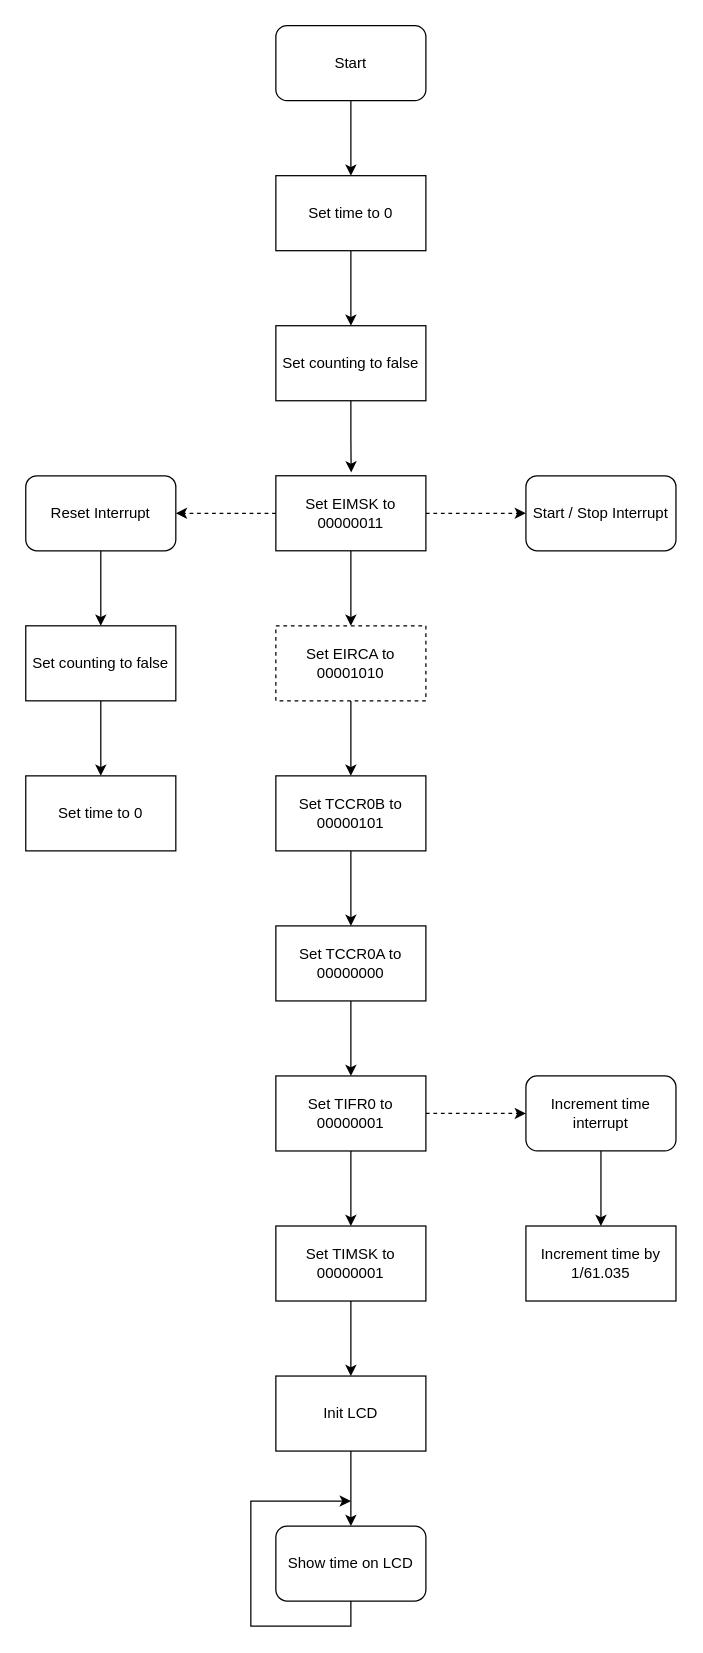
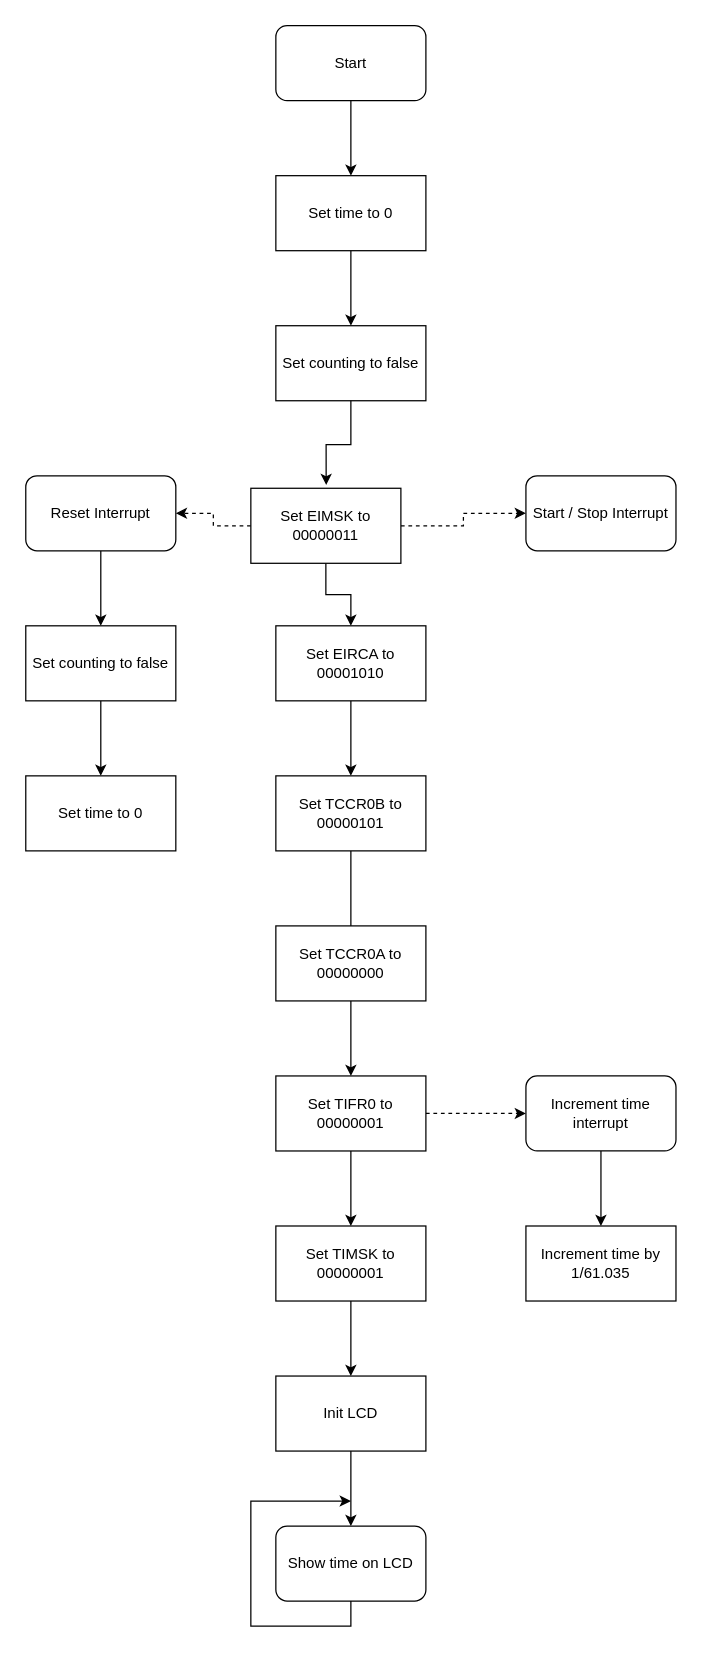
(351, 513) -> (326, 526)
(351, 663) -> (351, 663)
(351, 916) -> (351, 919)
